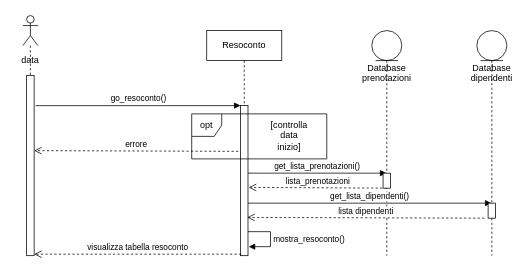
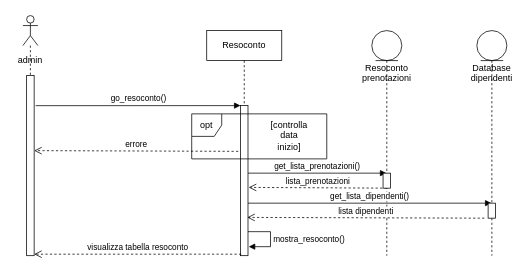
(30, 60) -> (30, 60)
(387, 84) -> (387, 84)
